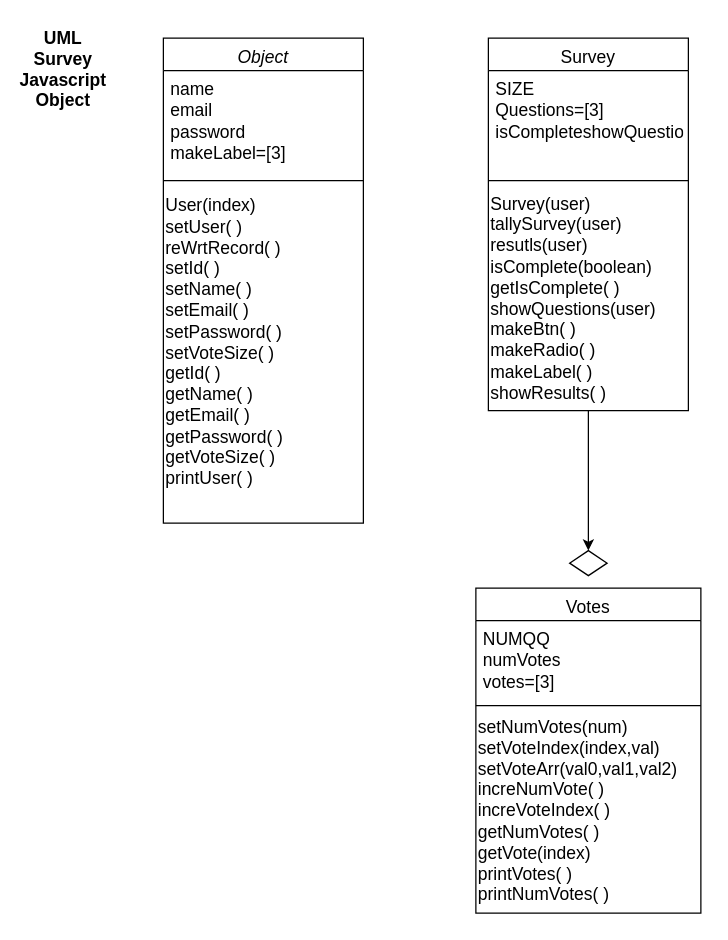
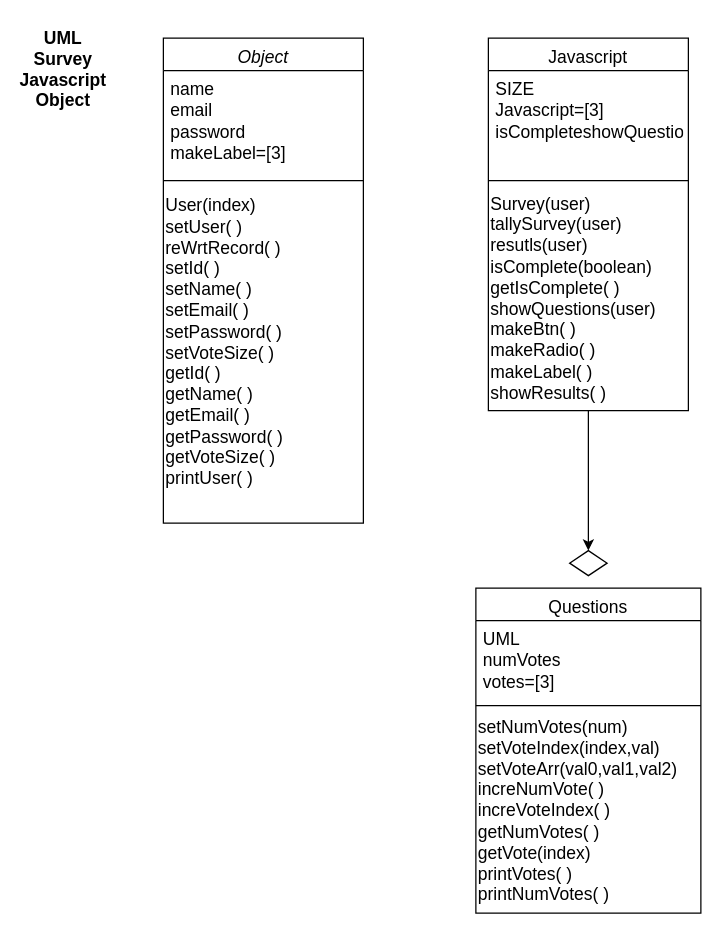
(588, 57) -> (588, 57)
(515, 89) -> (515, 89)
(588, 607) -> (588, 607)
(507, 639) -> (497, 639)
